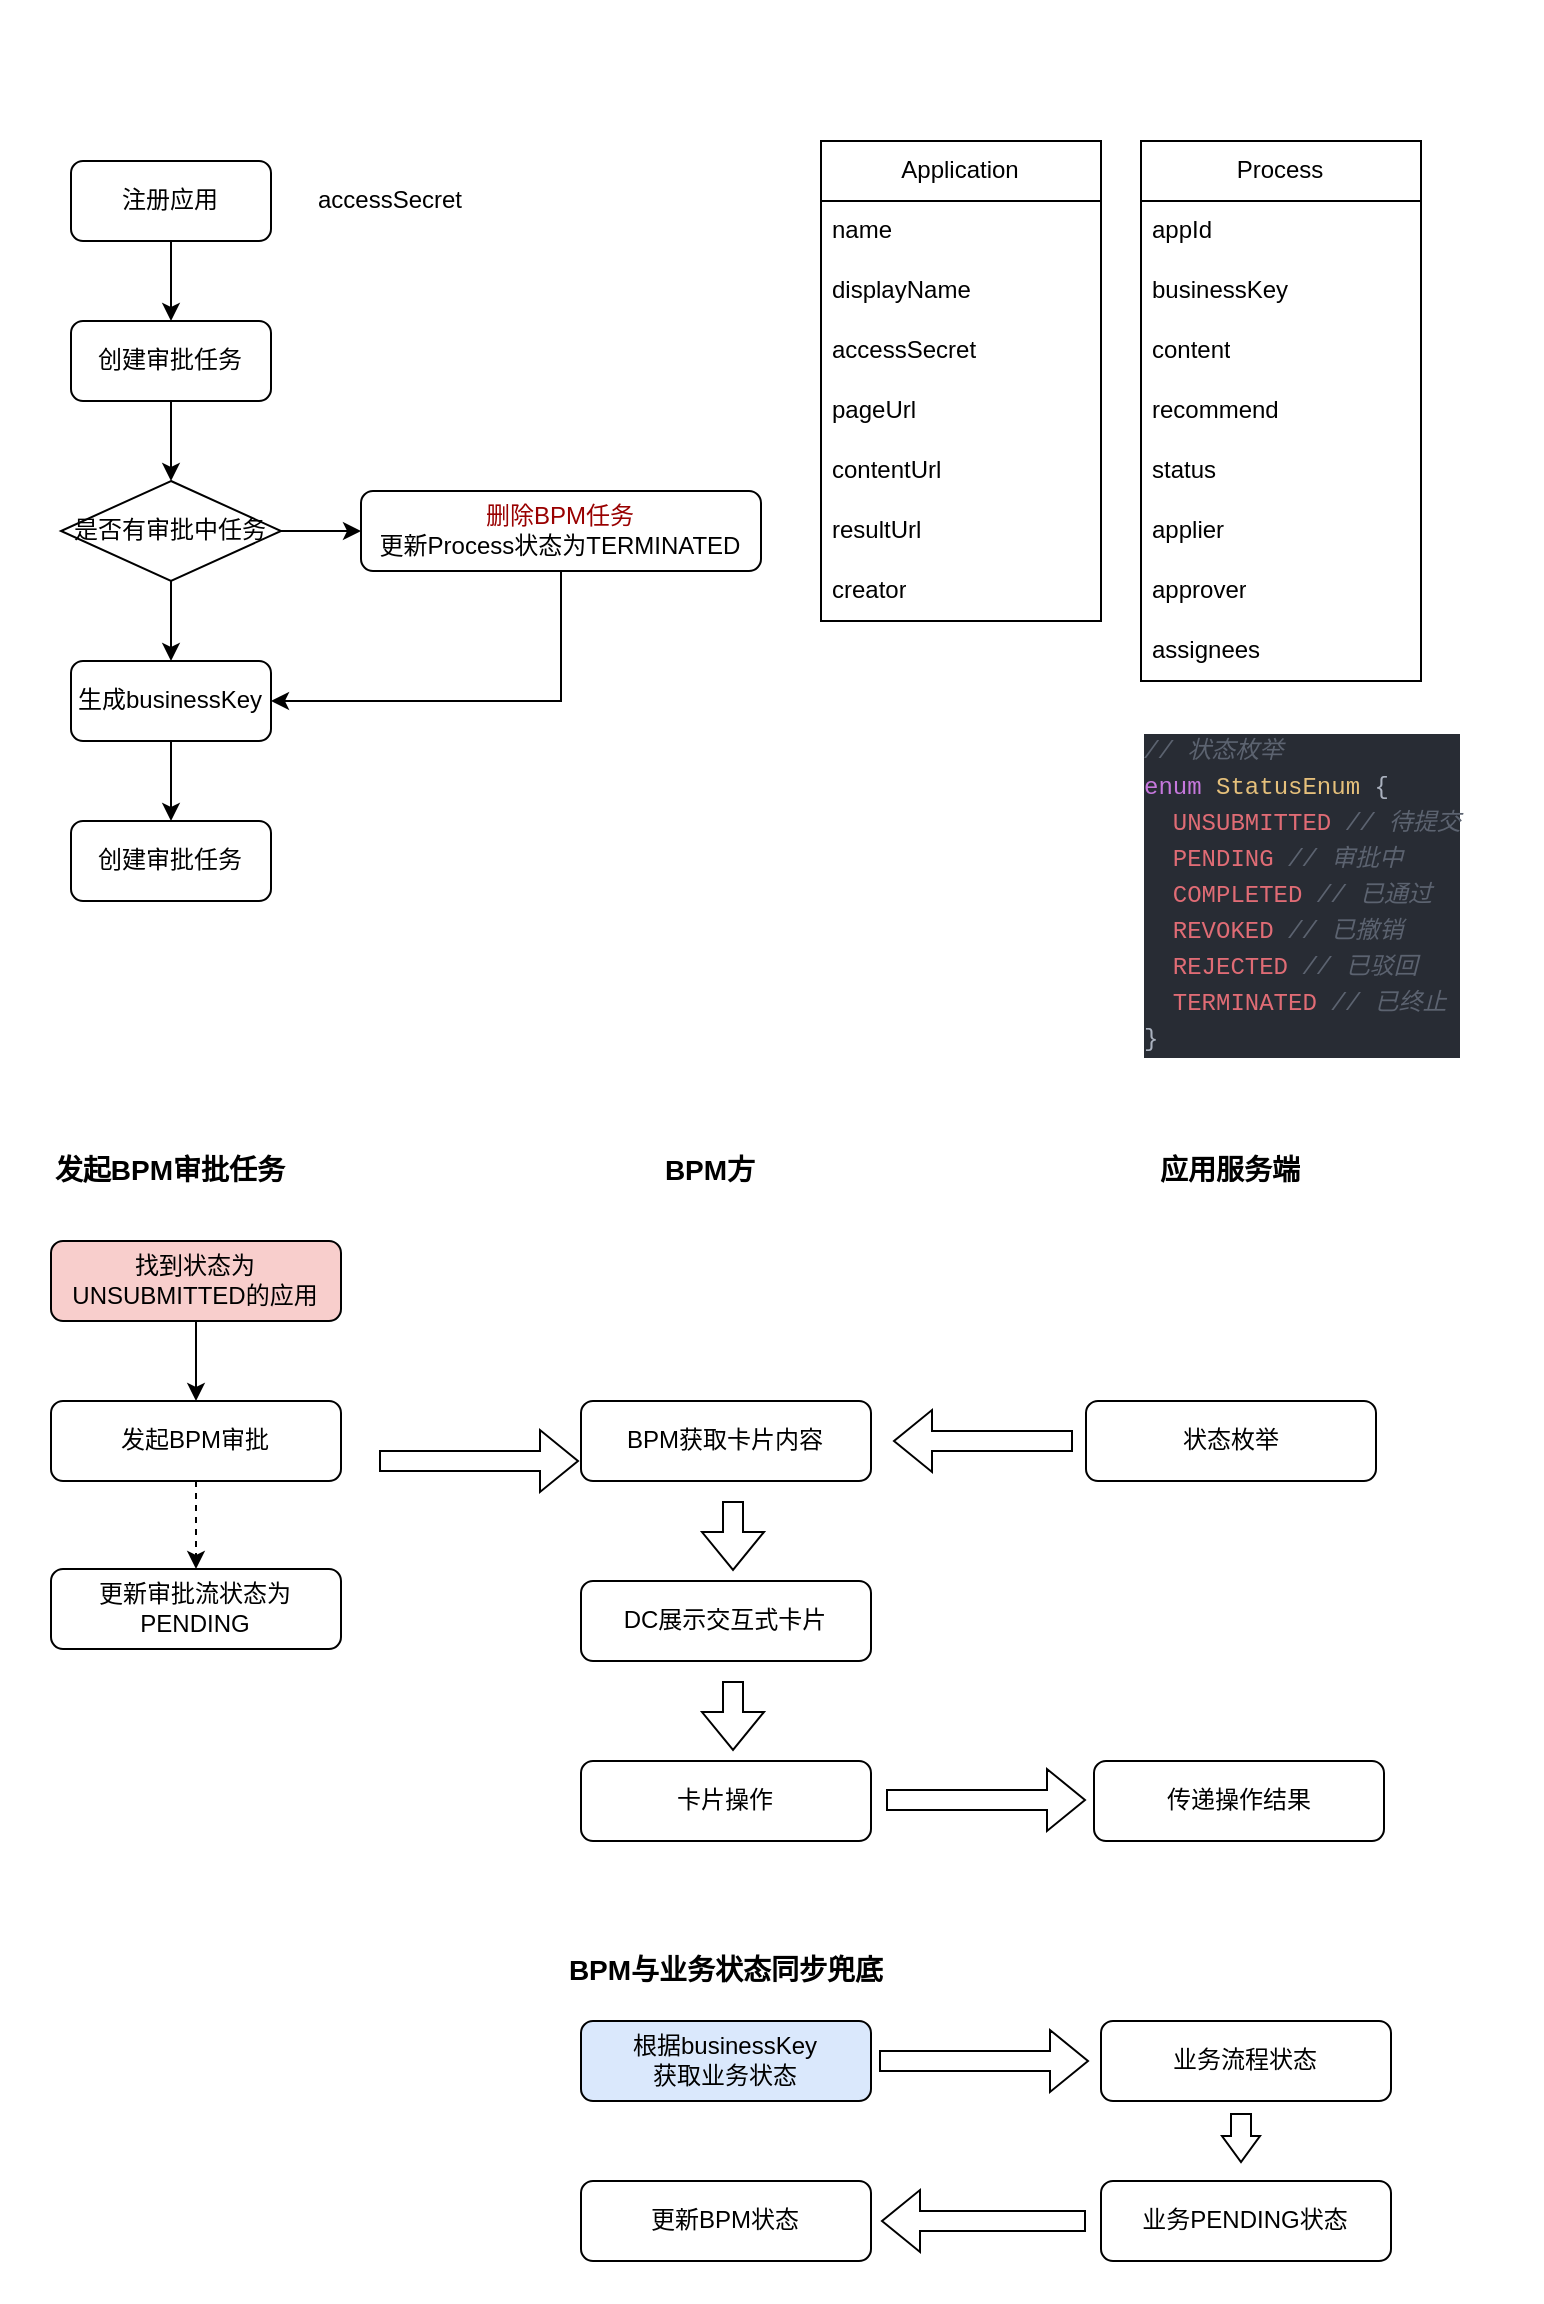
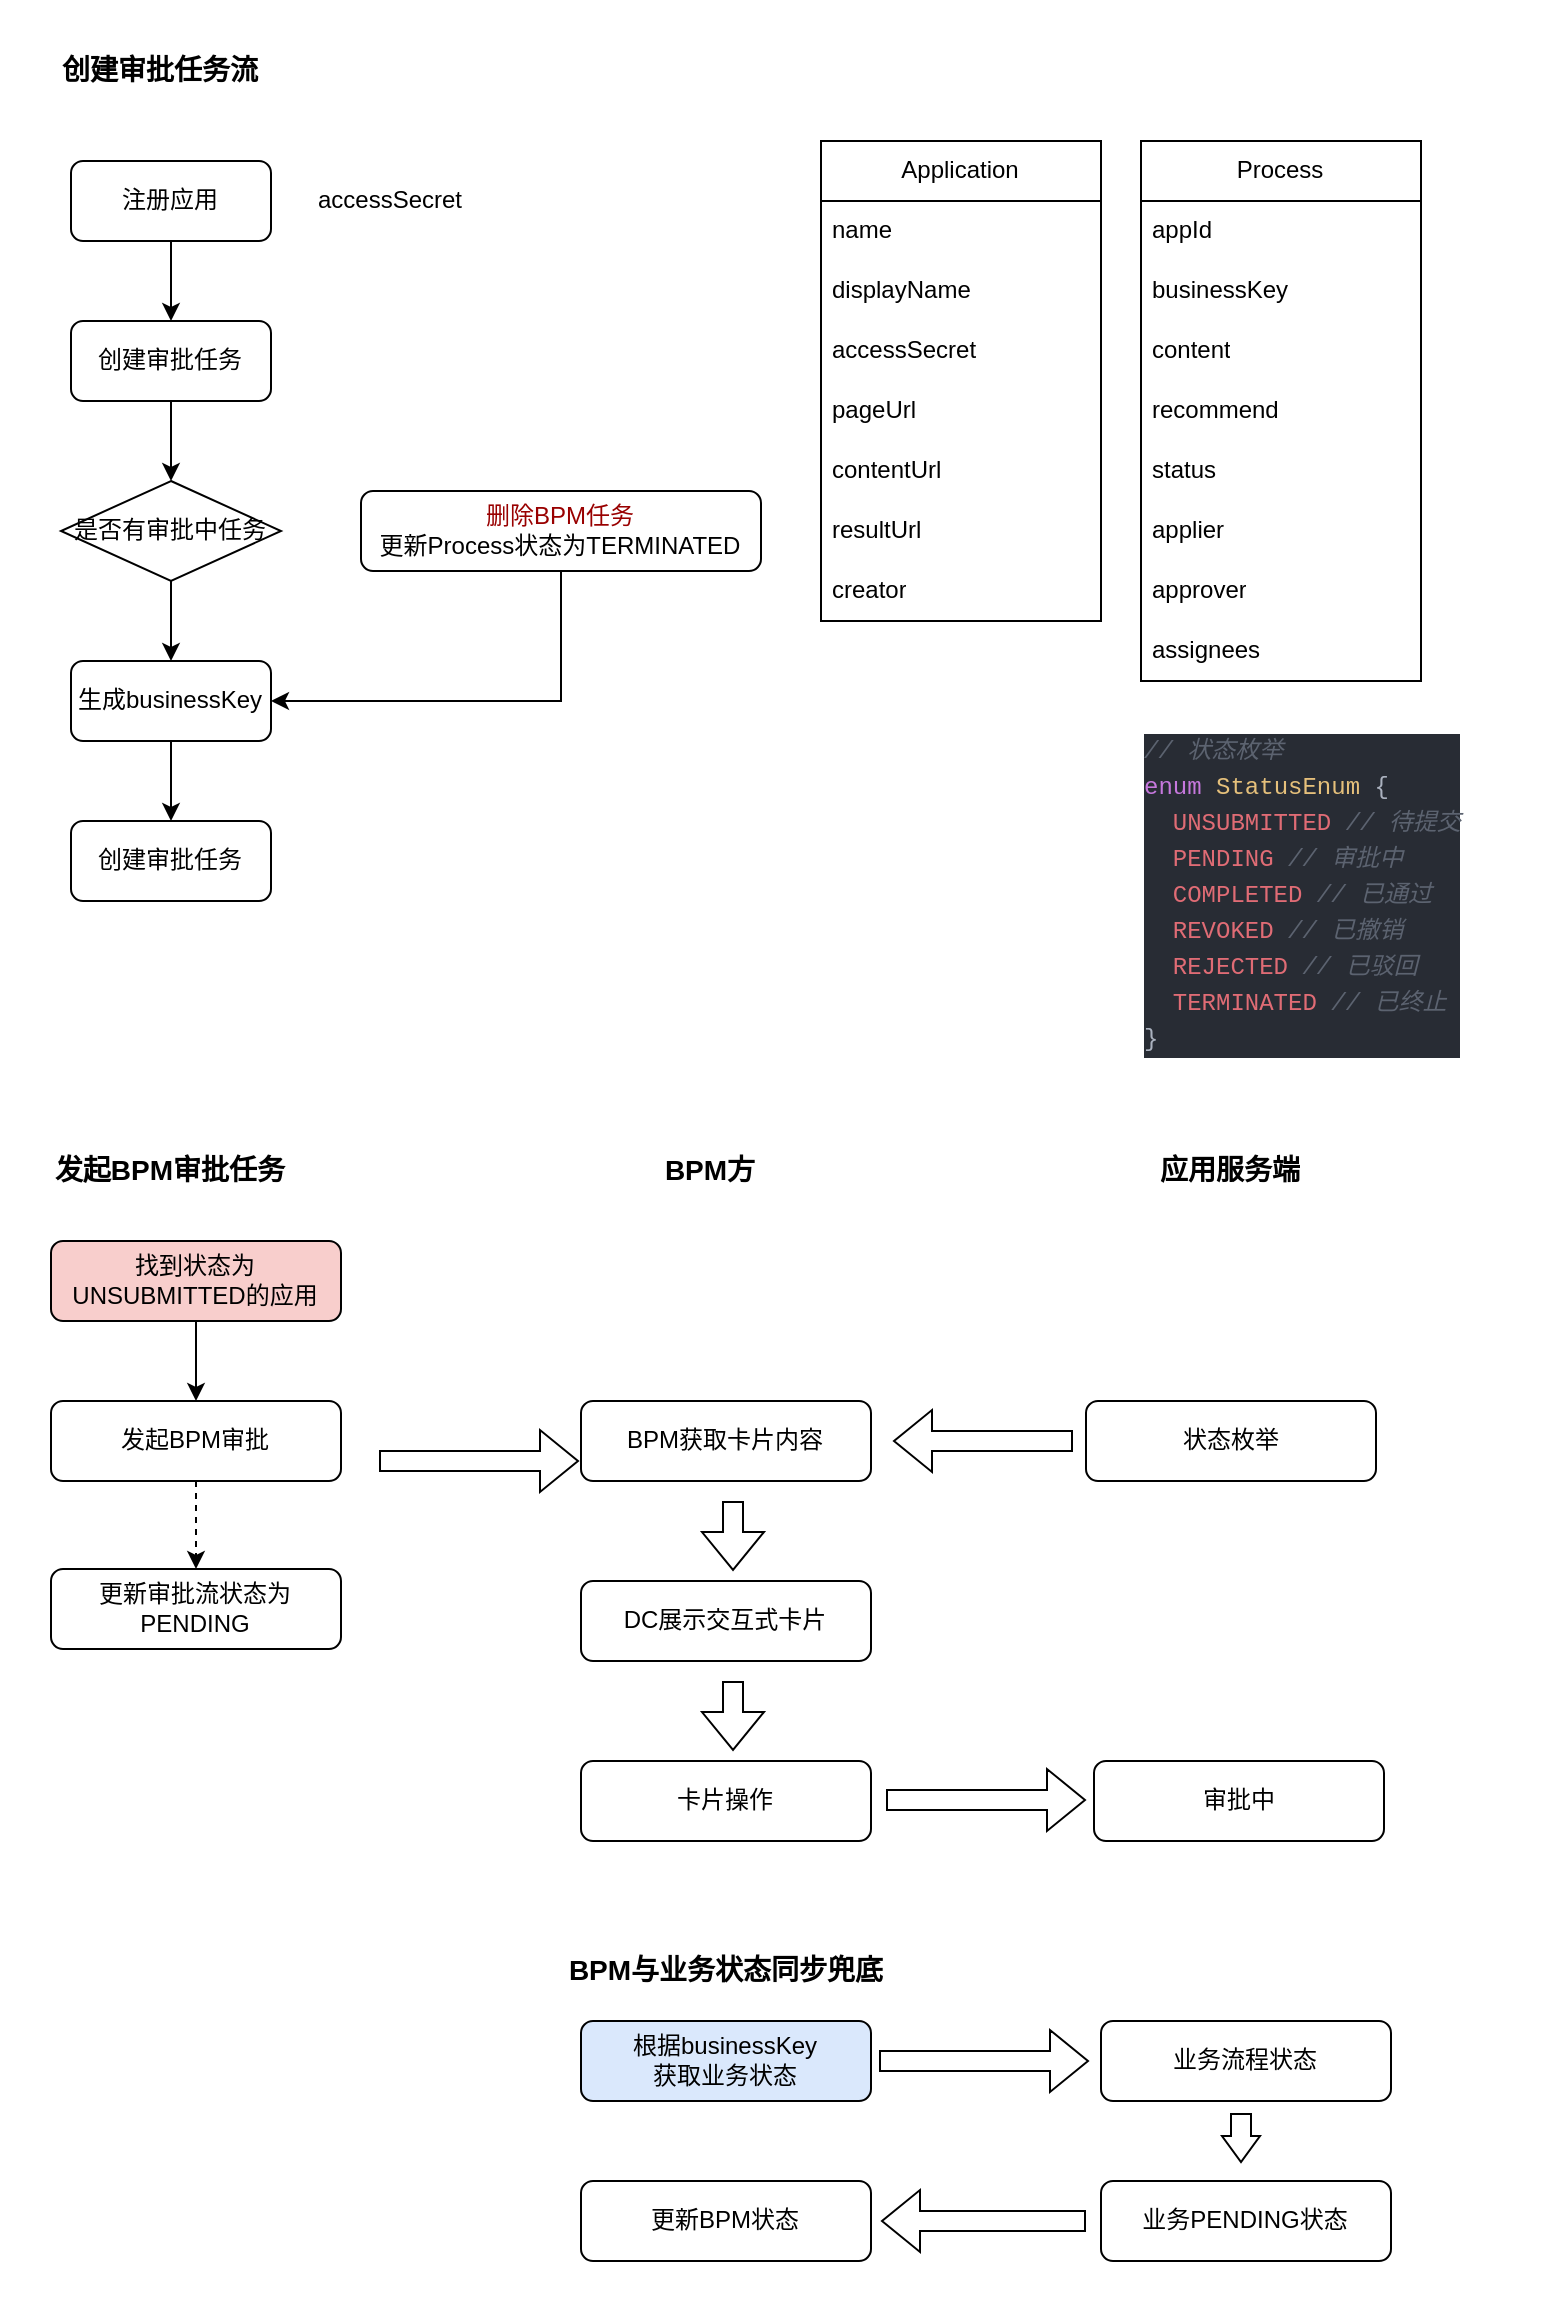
none -> (161, 71)
(314, 531) -> none
(1240, 1801) -> (1240, 1801)
